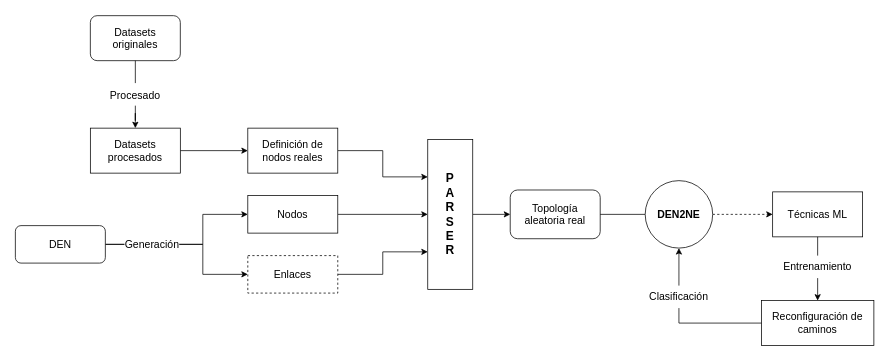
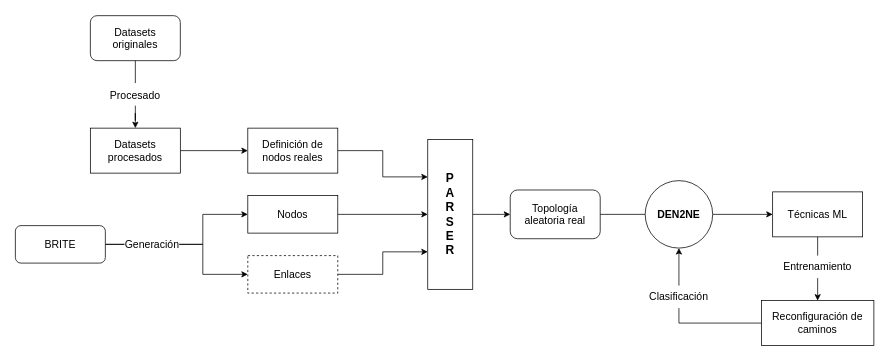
(740, 214) -> (740, 214)
(60, 244) -> (60, 244)
